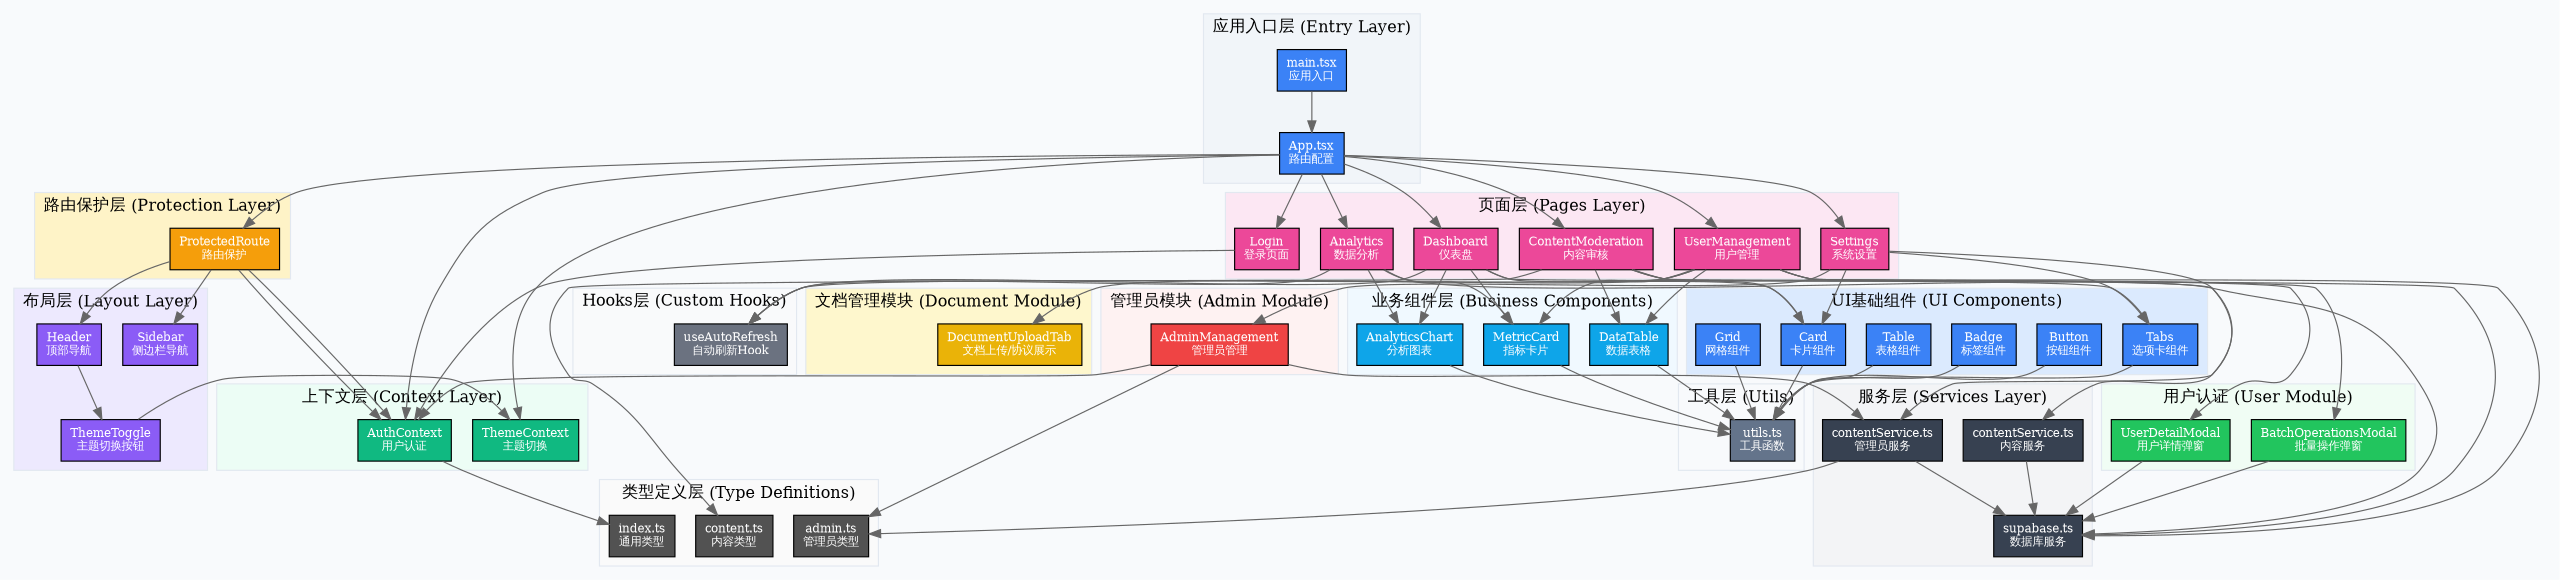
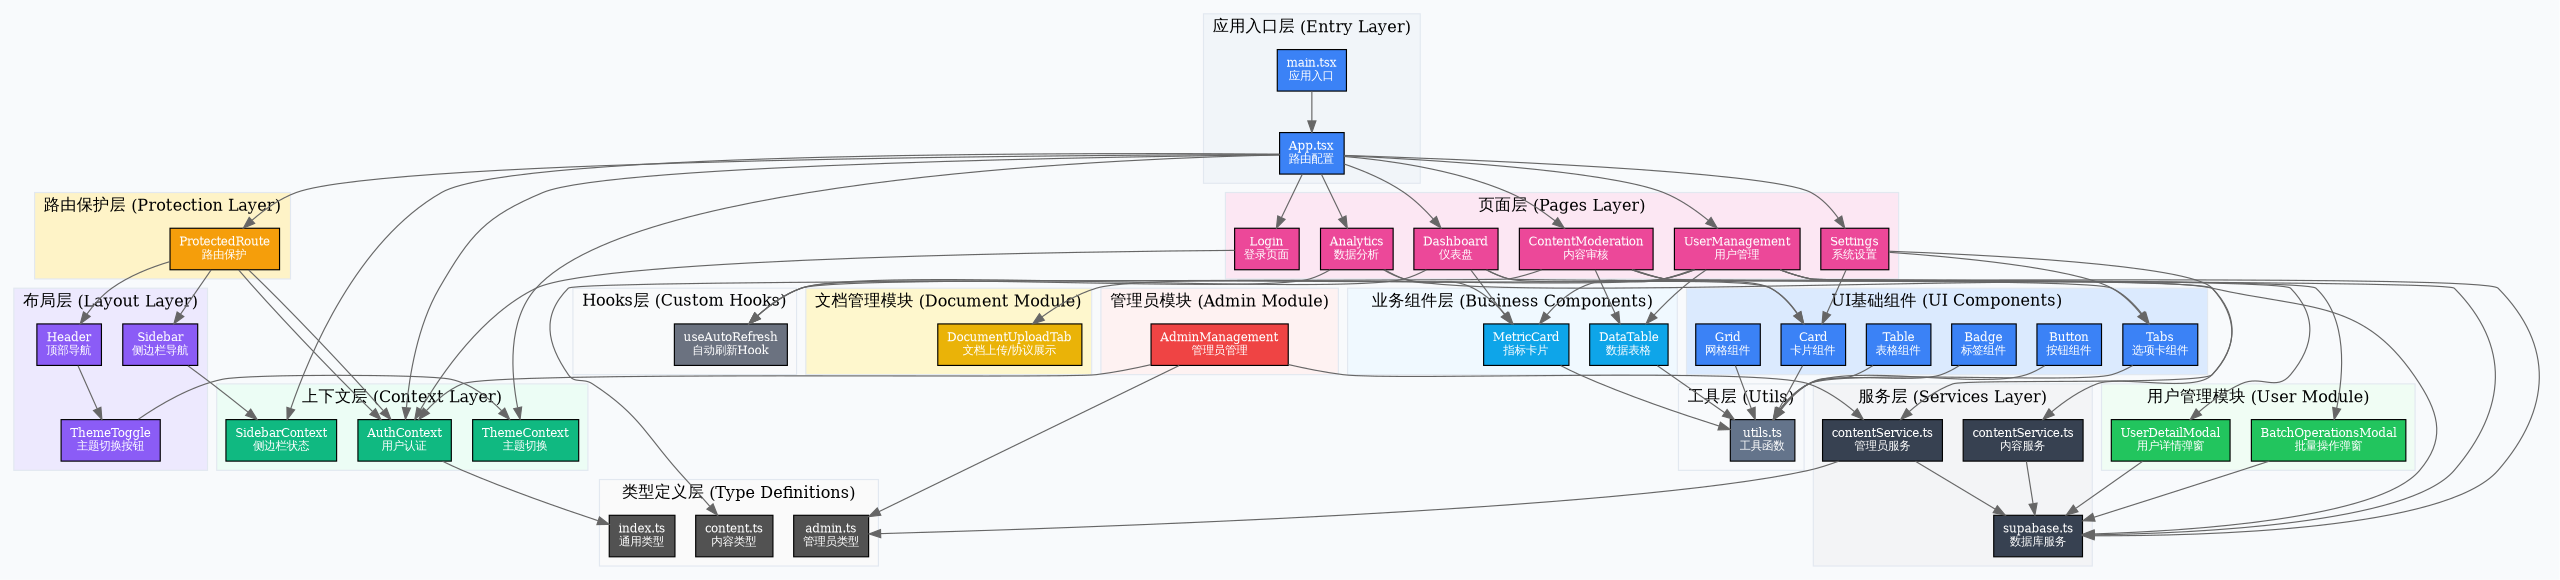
(1545, 285) -> none
(1410, 345) -> none
(2258, 397) -> (2258, 397)
none -> (281, 440)
